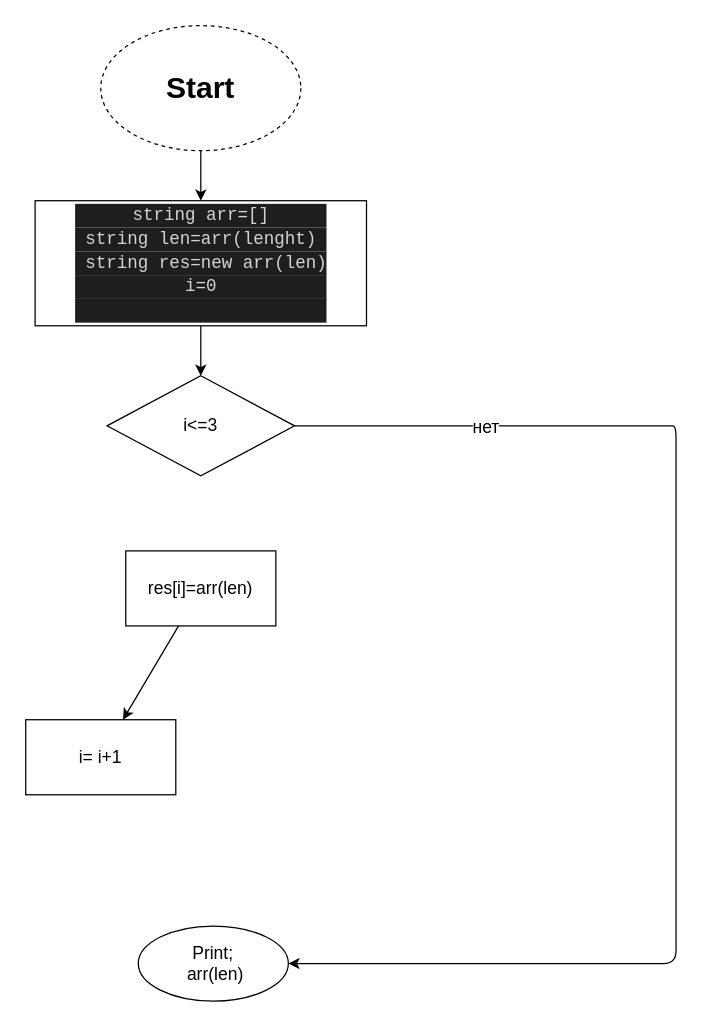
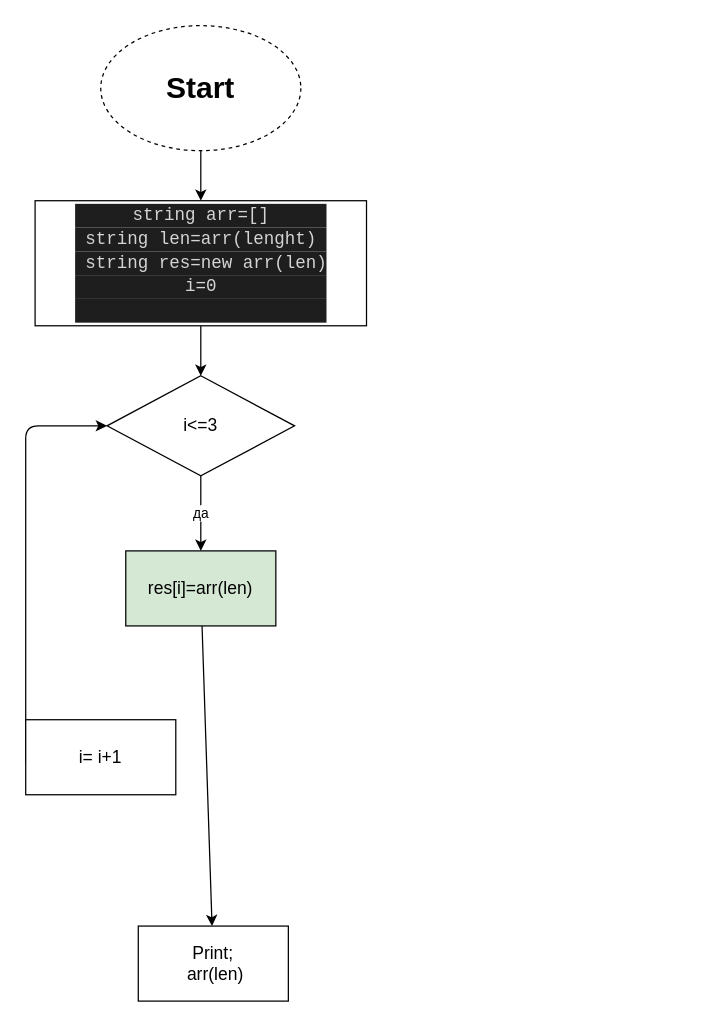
none -> (201, 508)
none -> (26, 537)
(201, 588) -> (201, 588)
(153, 669) -> (207, 772)
(676, 692) -> none
(213, 963) -> (213, 963)
